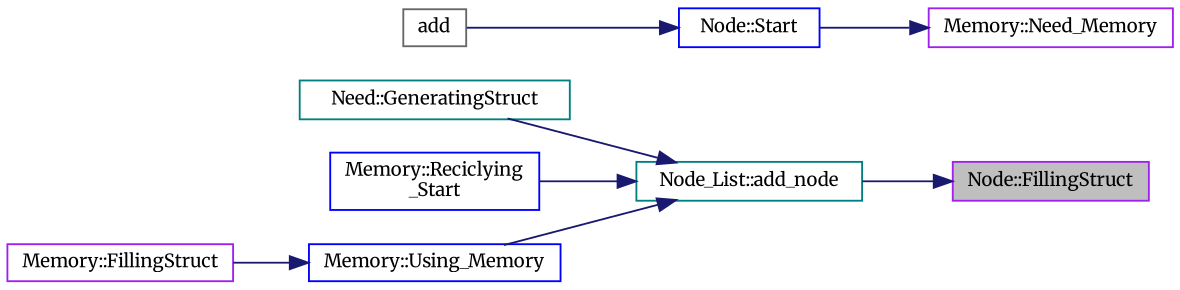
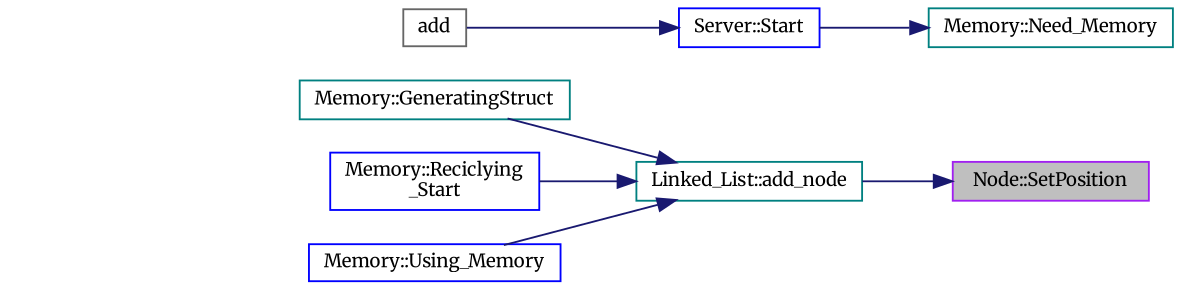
(749, 28) -> (749, 28)
(1051, 28) -> (1051, 28)
(435, 100) -> (435, 100)
(749, 181) -> (749, 181)
(1051, 181) -> (1051, 181)
(120, 263) -> none
